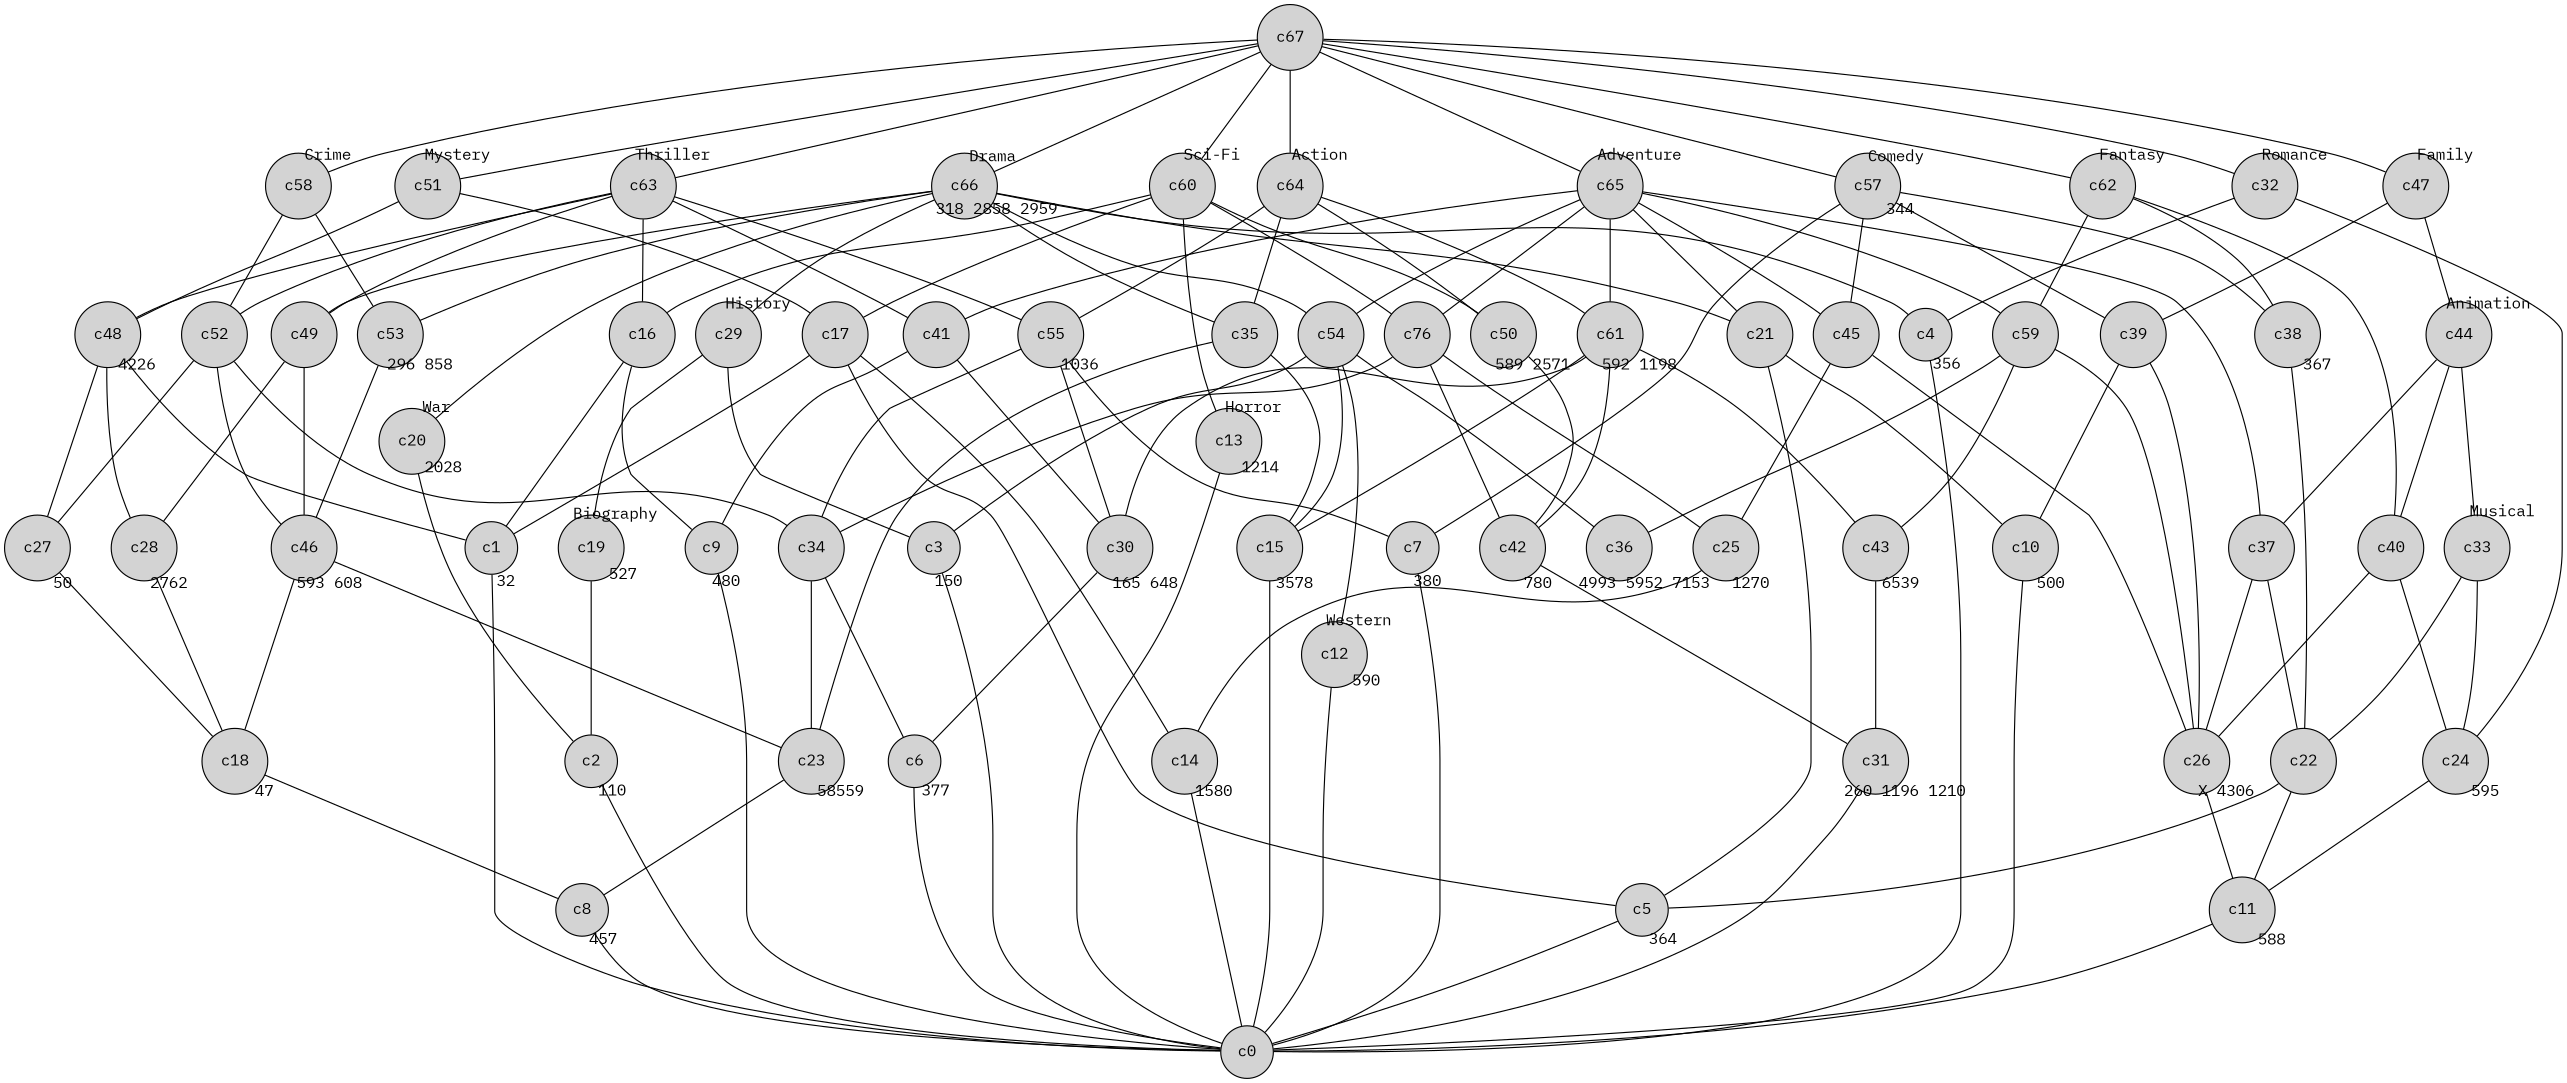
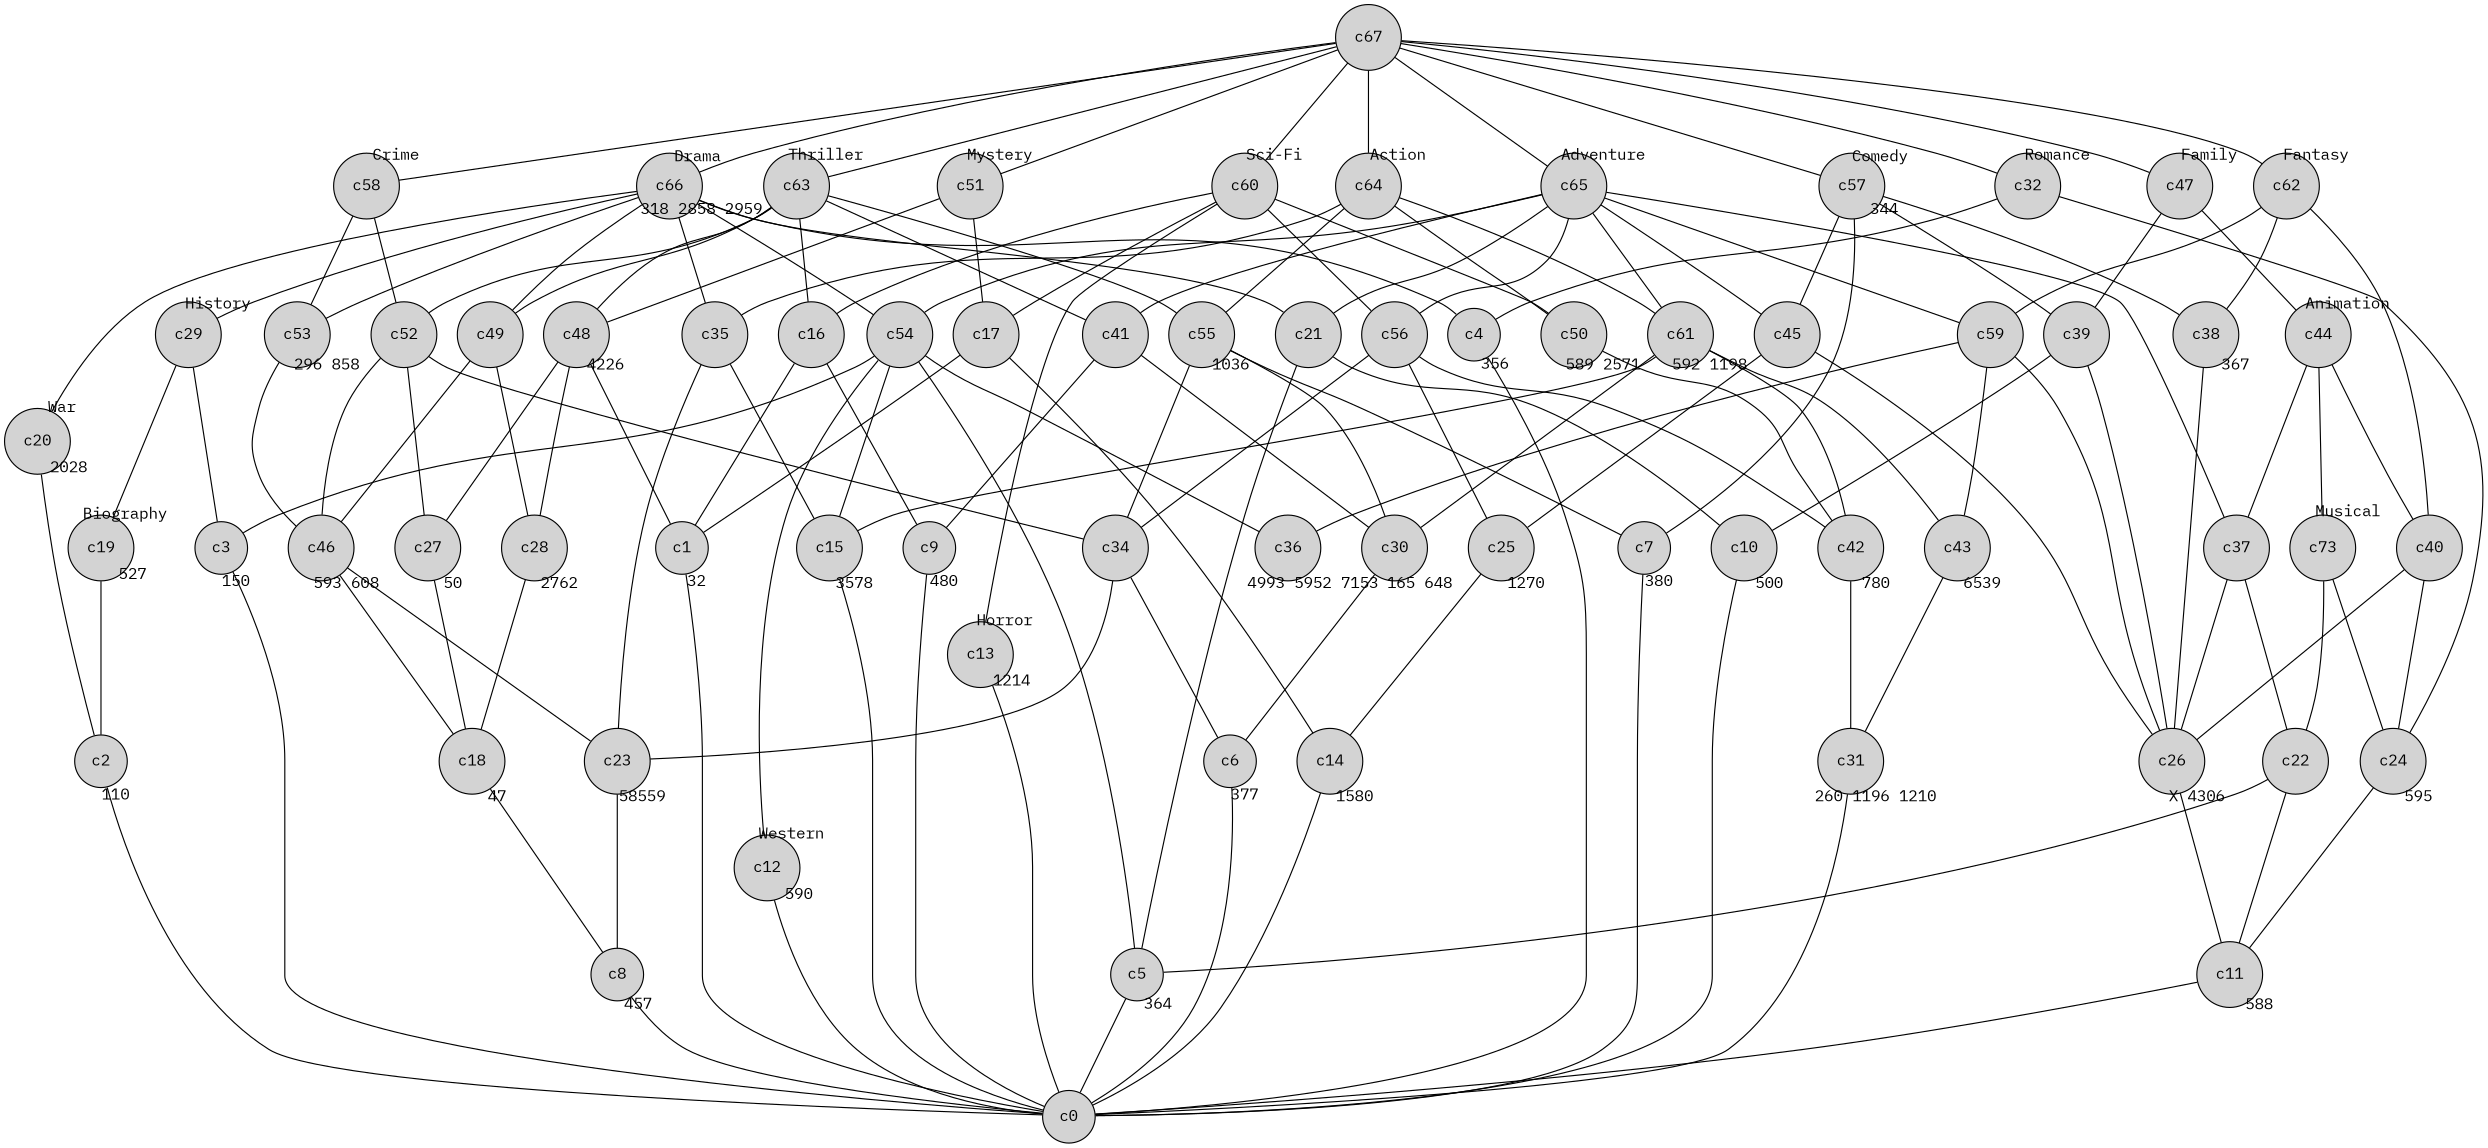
(1417, 335) -> (1395, 335)
(2306, 548) -> (2189, 548)
(2477, 548) -> (2323, 548)
(1129, 778) -> (1070, 639)
